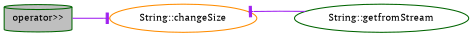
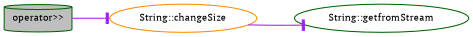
(280, 11) -> (274, 25)
